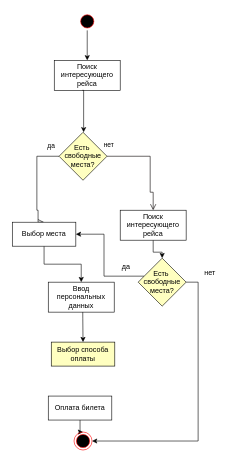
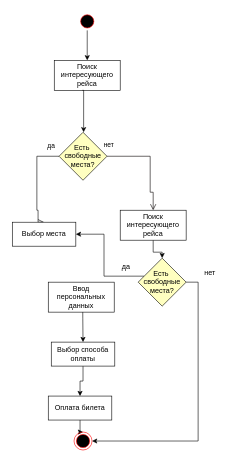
(81, 276) -> none
(83, 354) -> (83, 354)
none -> (80, 383)
